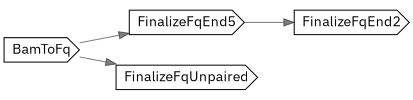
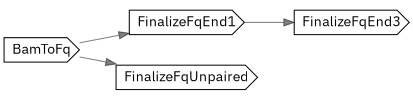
(187, 22) -> (187, 22)
(352, 22) -> (352, 22)
